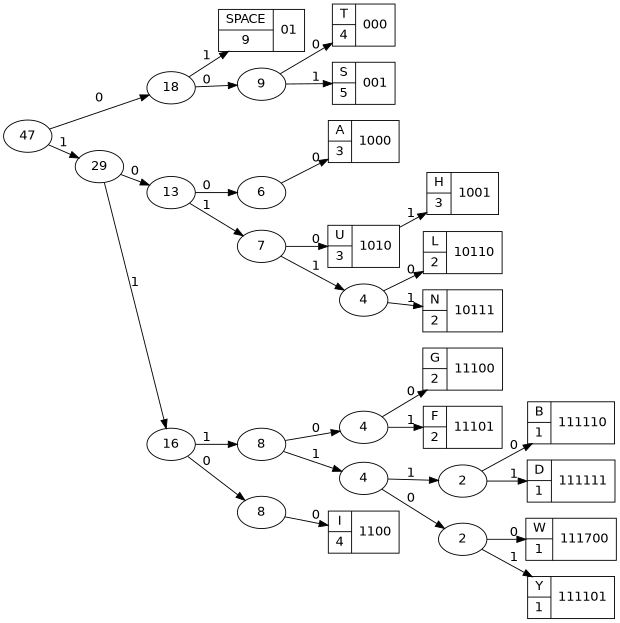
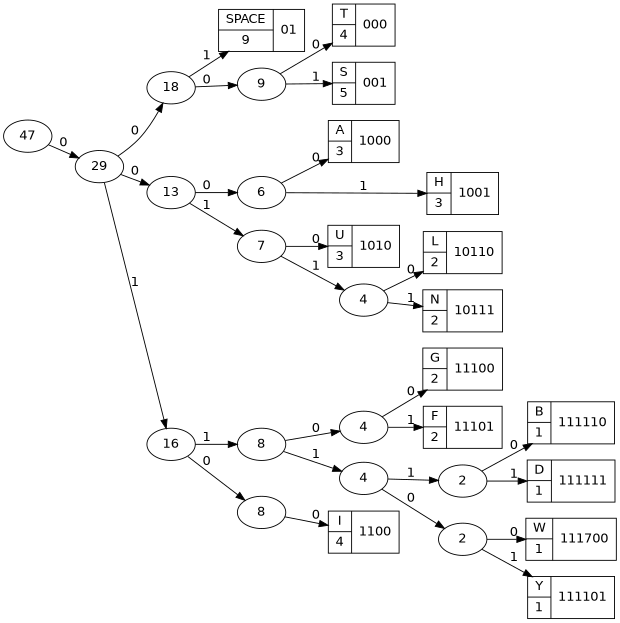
(95, 113) -> (141, 136)
(64, 143) -> (64, 143)
(409, 222) -> (352, 193)
